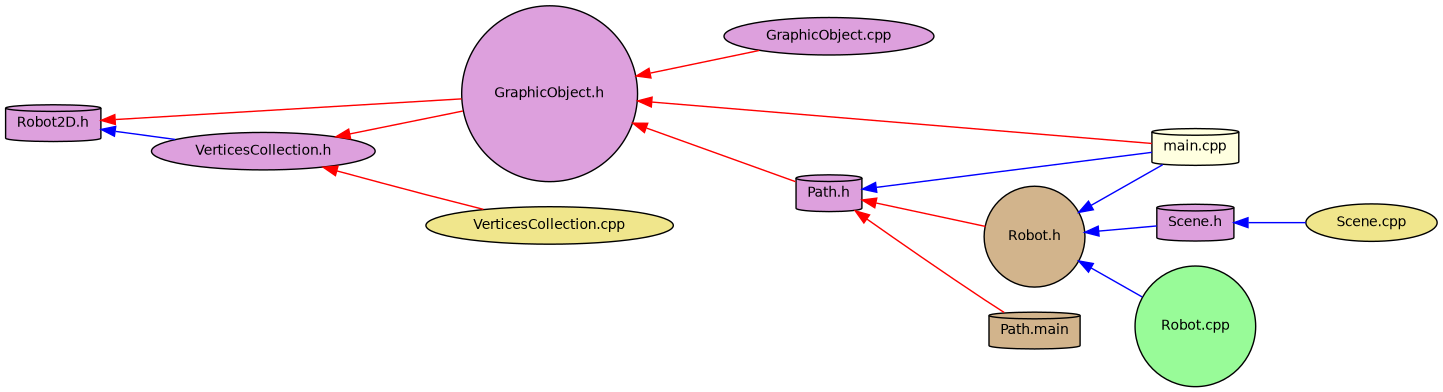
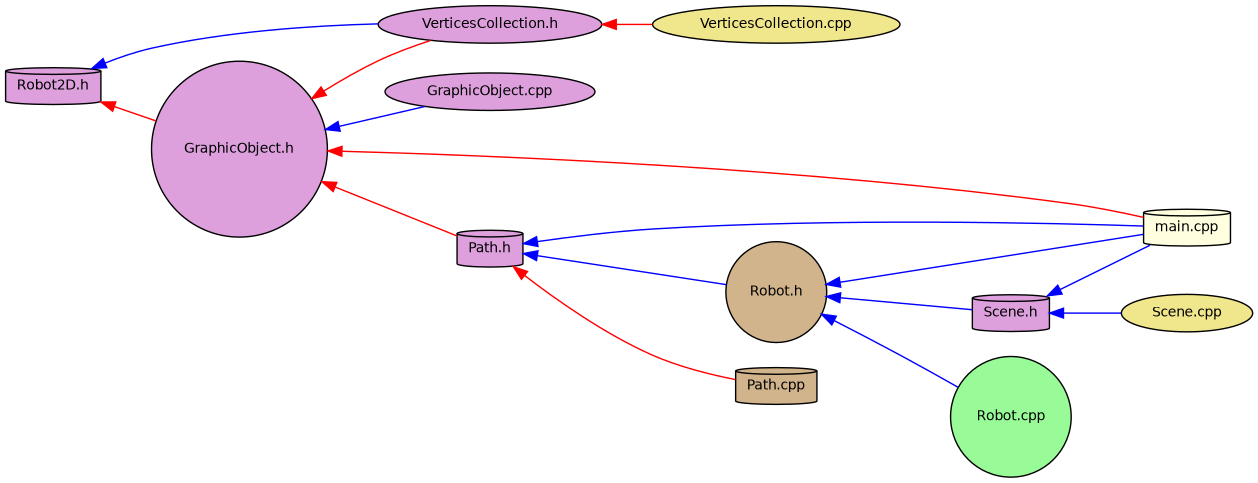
(705, 62) -> (382, 116)
(406, 122) -> (375, 62)
(931, 215) -> (632, 270)
none -> (1105, 267)
(1035, 331) -> (776, 386)
